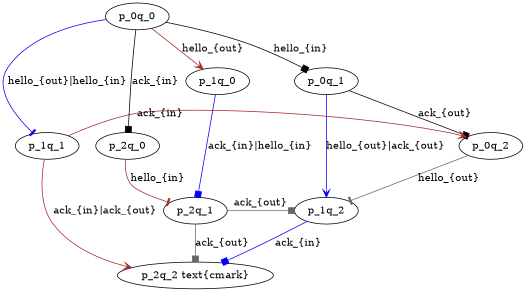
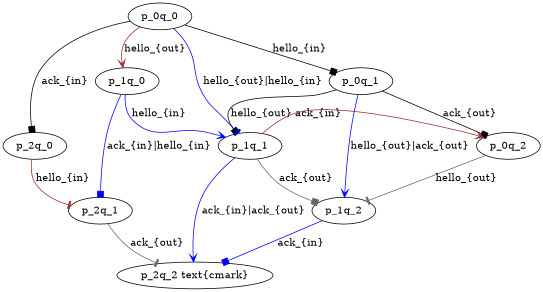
none -> (272, 97)
none -> (160, 132)
(257, 211) -> (280, 185)
(59, 230) -> (200, 200)
(195, 239) -> (128, 247)
